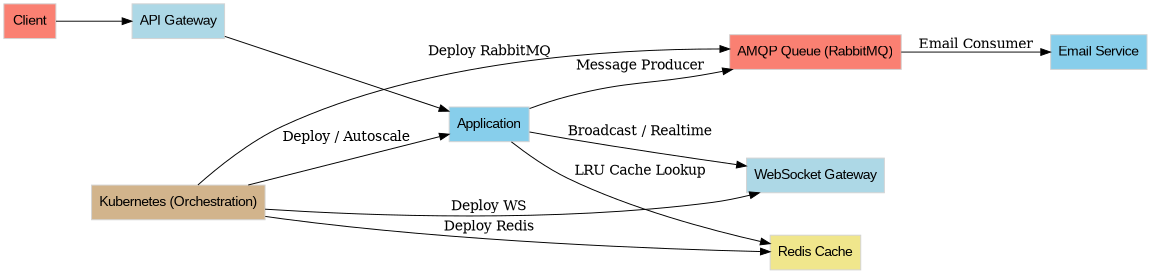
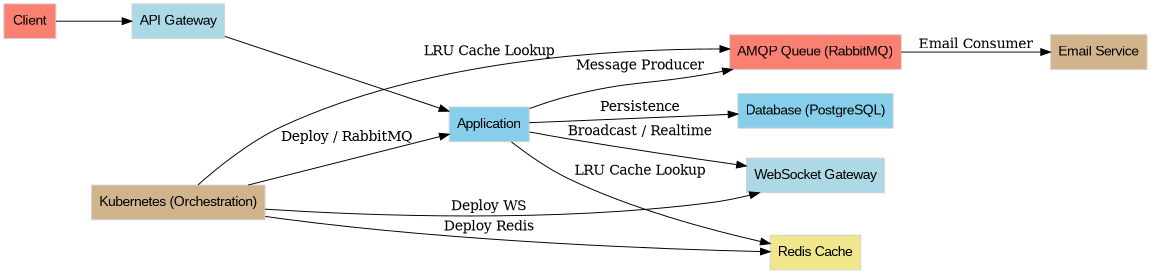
(489, 52) -> (489, 52)
(1099, 52) -> (1099, 52)
none -> (815, 111)
(347, 137) -> (347, 137)
